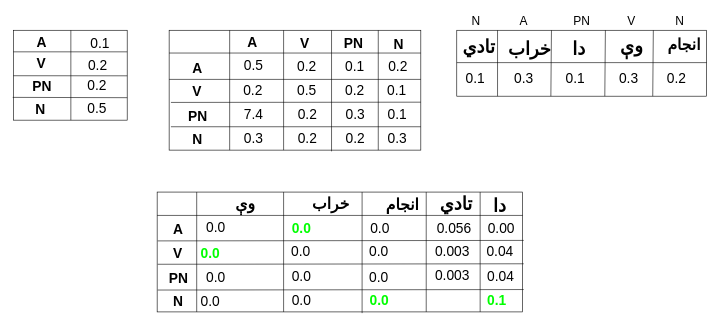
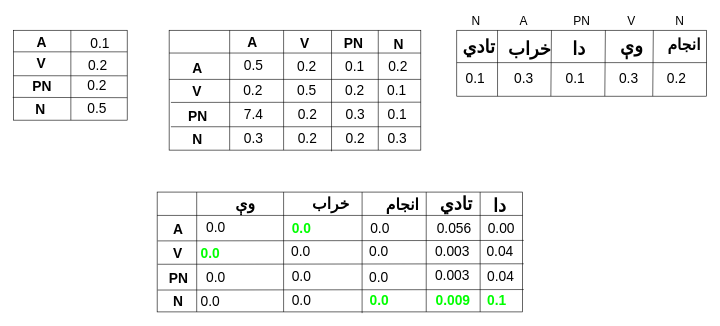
none -> (456, 297)
